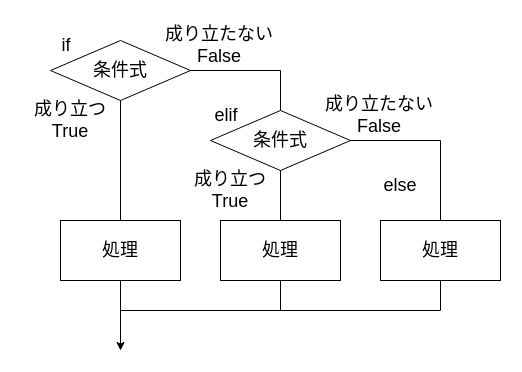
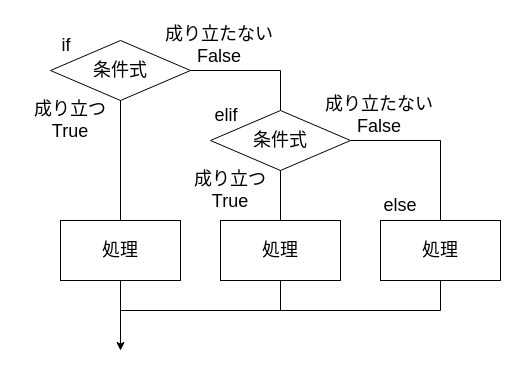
(401, 186) -> (401, 206)
